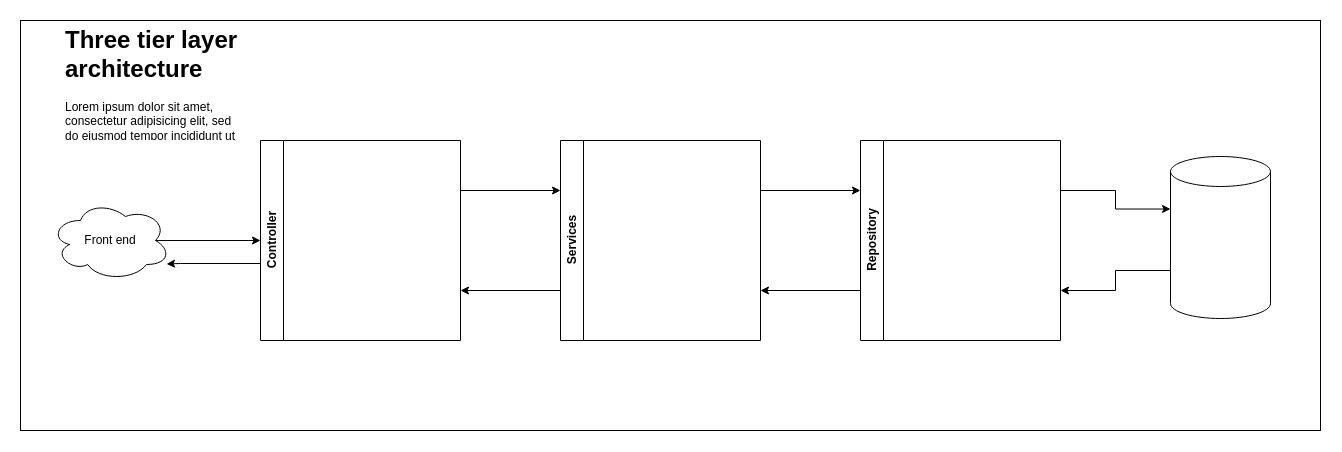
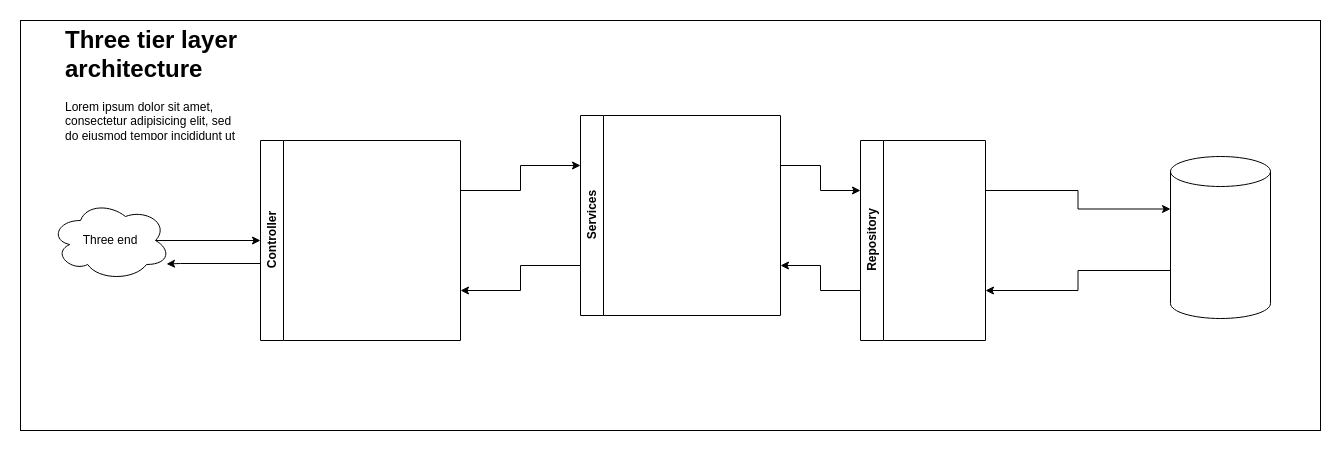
(111, 241) -> (111, 241)
(661, 241) -> (681, 216)
(961, 241) -> (923, 241)
